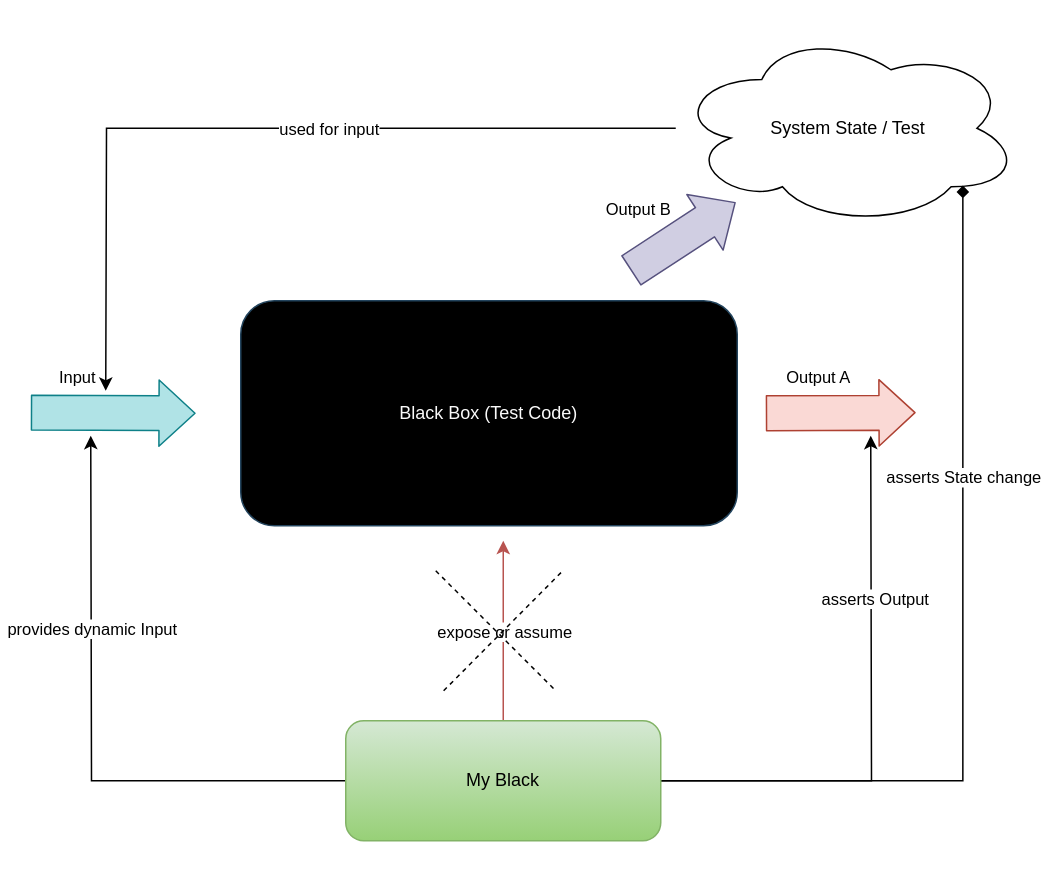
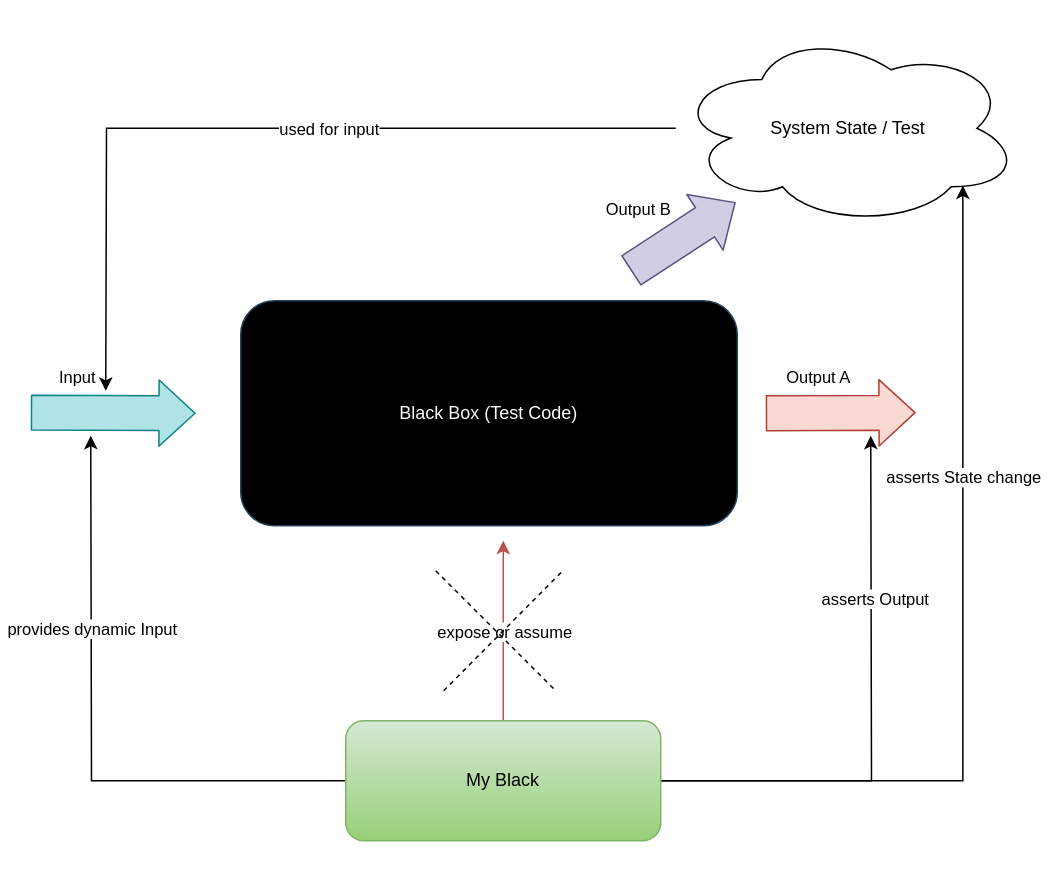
(963, 198) -> (963, 197)
